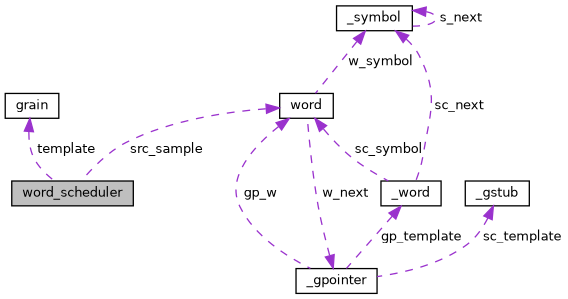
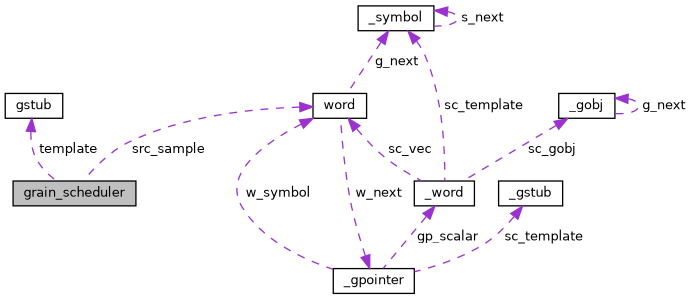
(379, 62) -> (395, 62)
(32, 106) -> (34, 106)
(457, 106) -> (482, 106)
none -> (587, 106)
(387, 150) -> (408, 150)
(73, 193) -> (74, 193)
(259, 193) -> (276, 193)
(420, 237) -> (446, 237)
